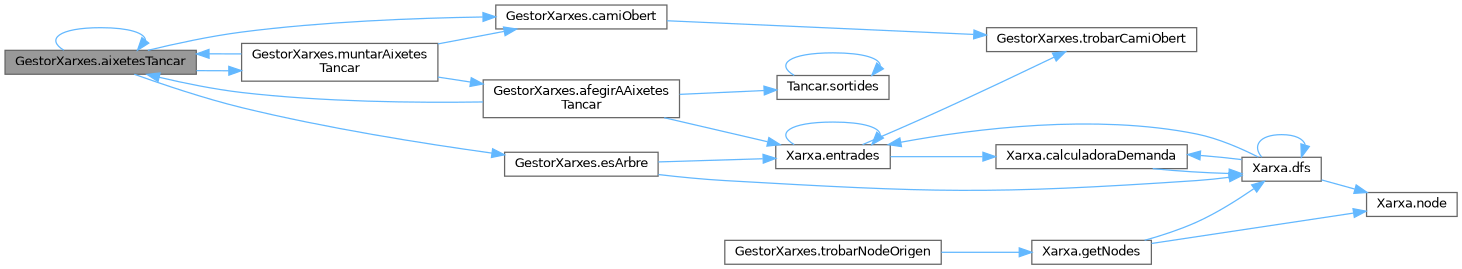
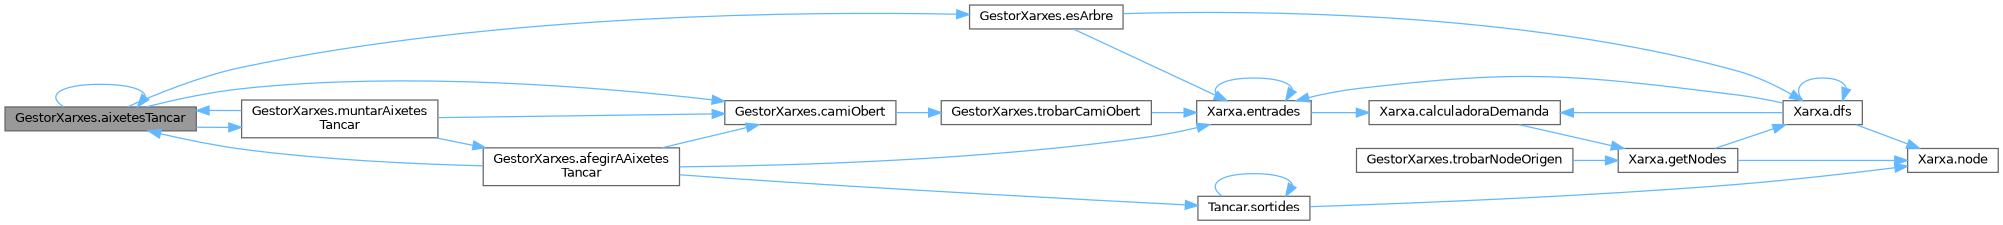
(959, 102) -> (1168, 113)
none -> (704, 138)
(1191, 172) -> (1565, 135)
none -> (1603, 194)
